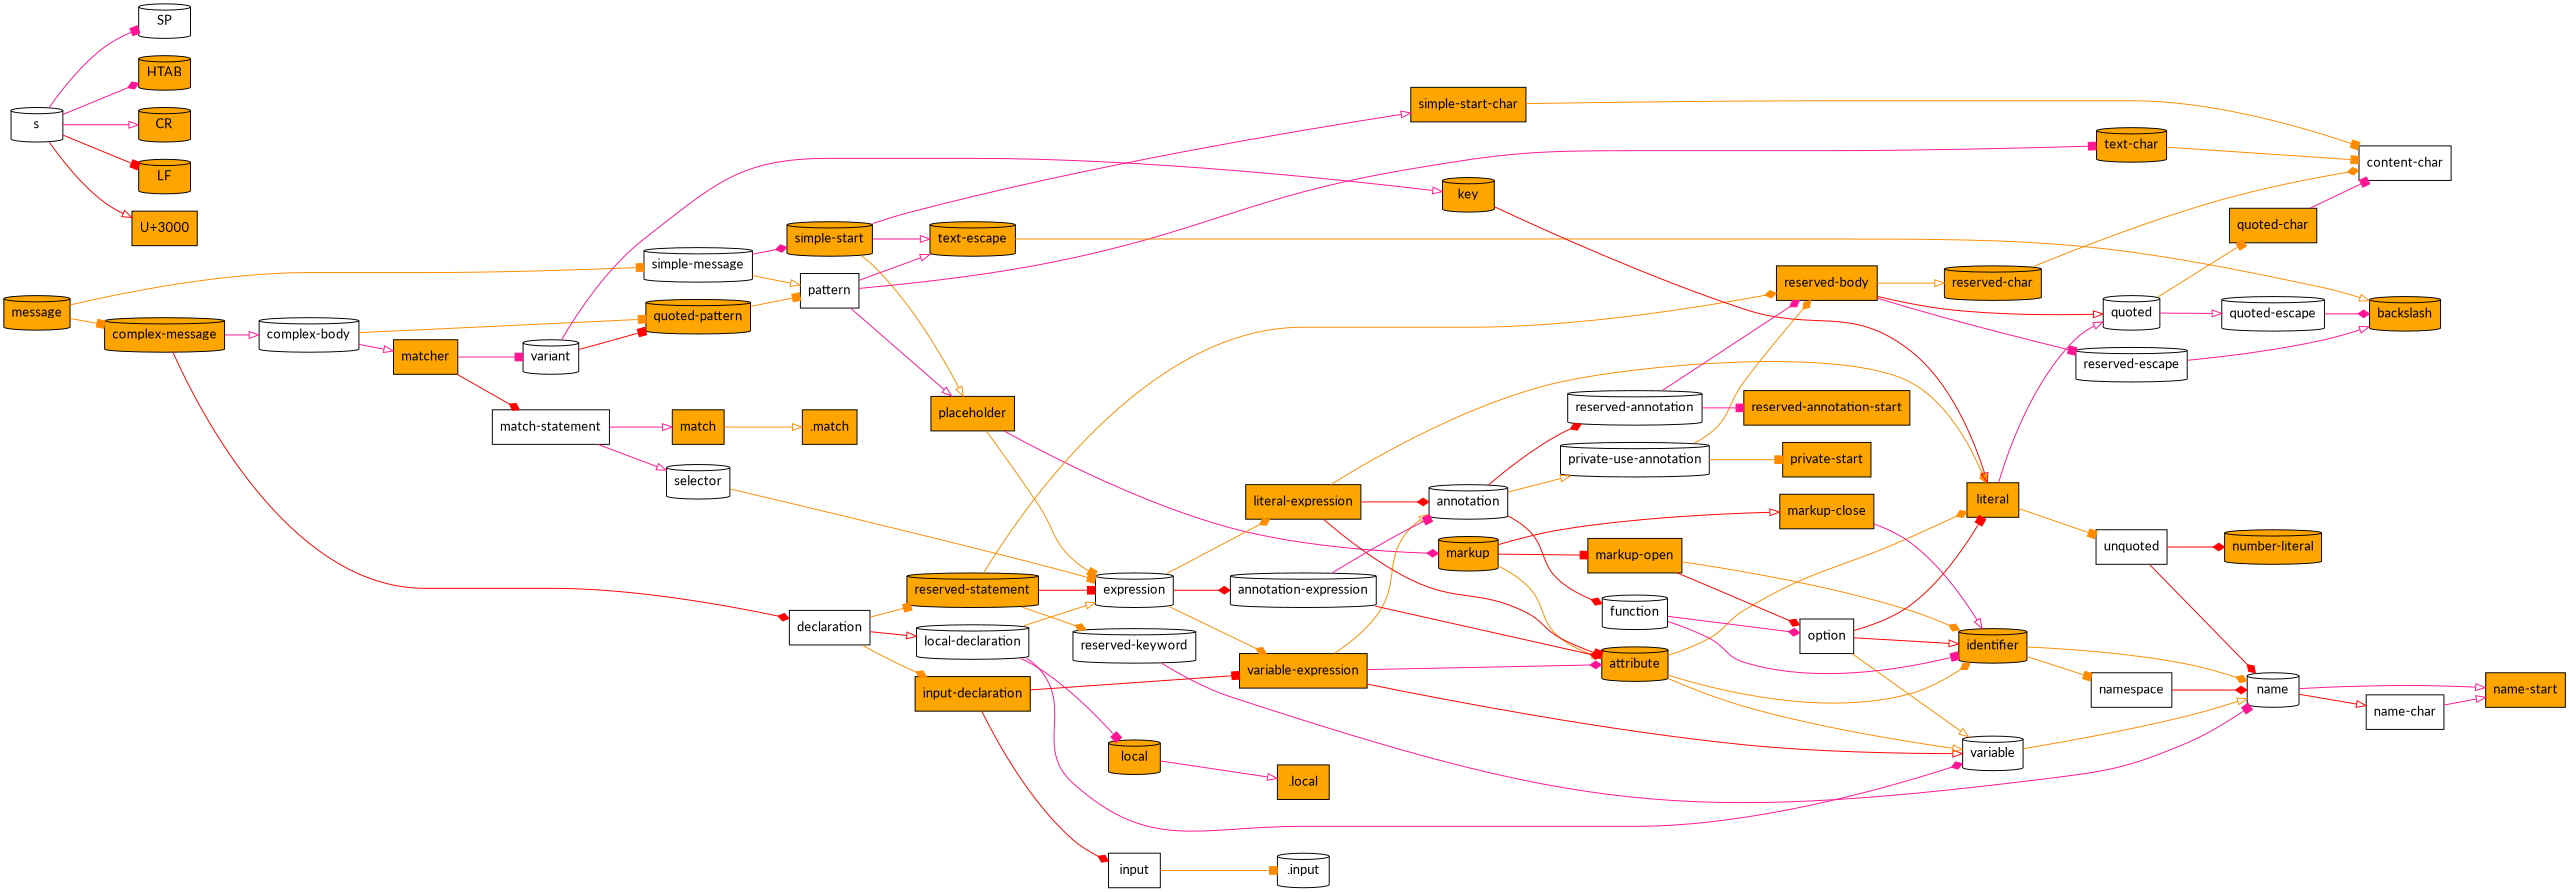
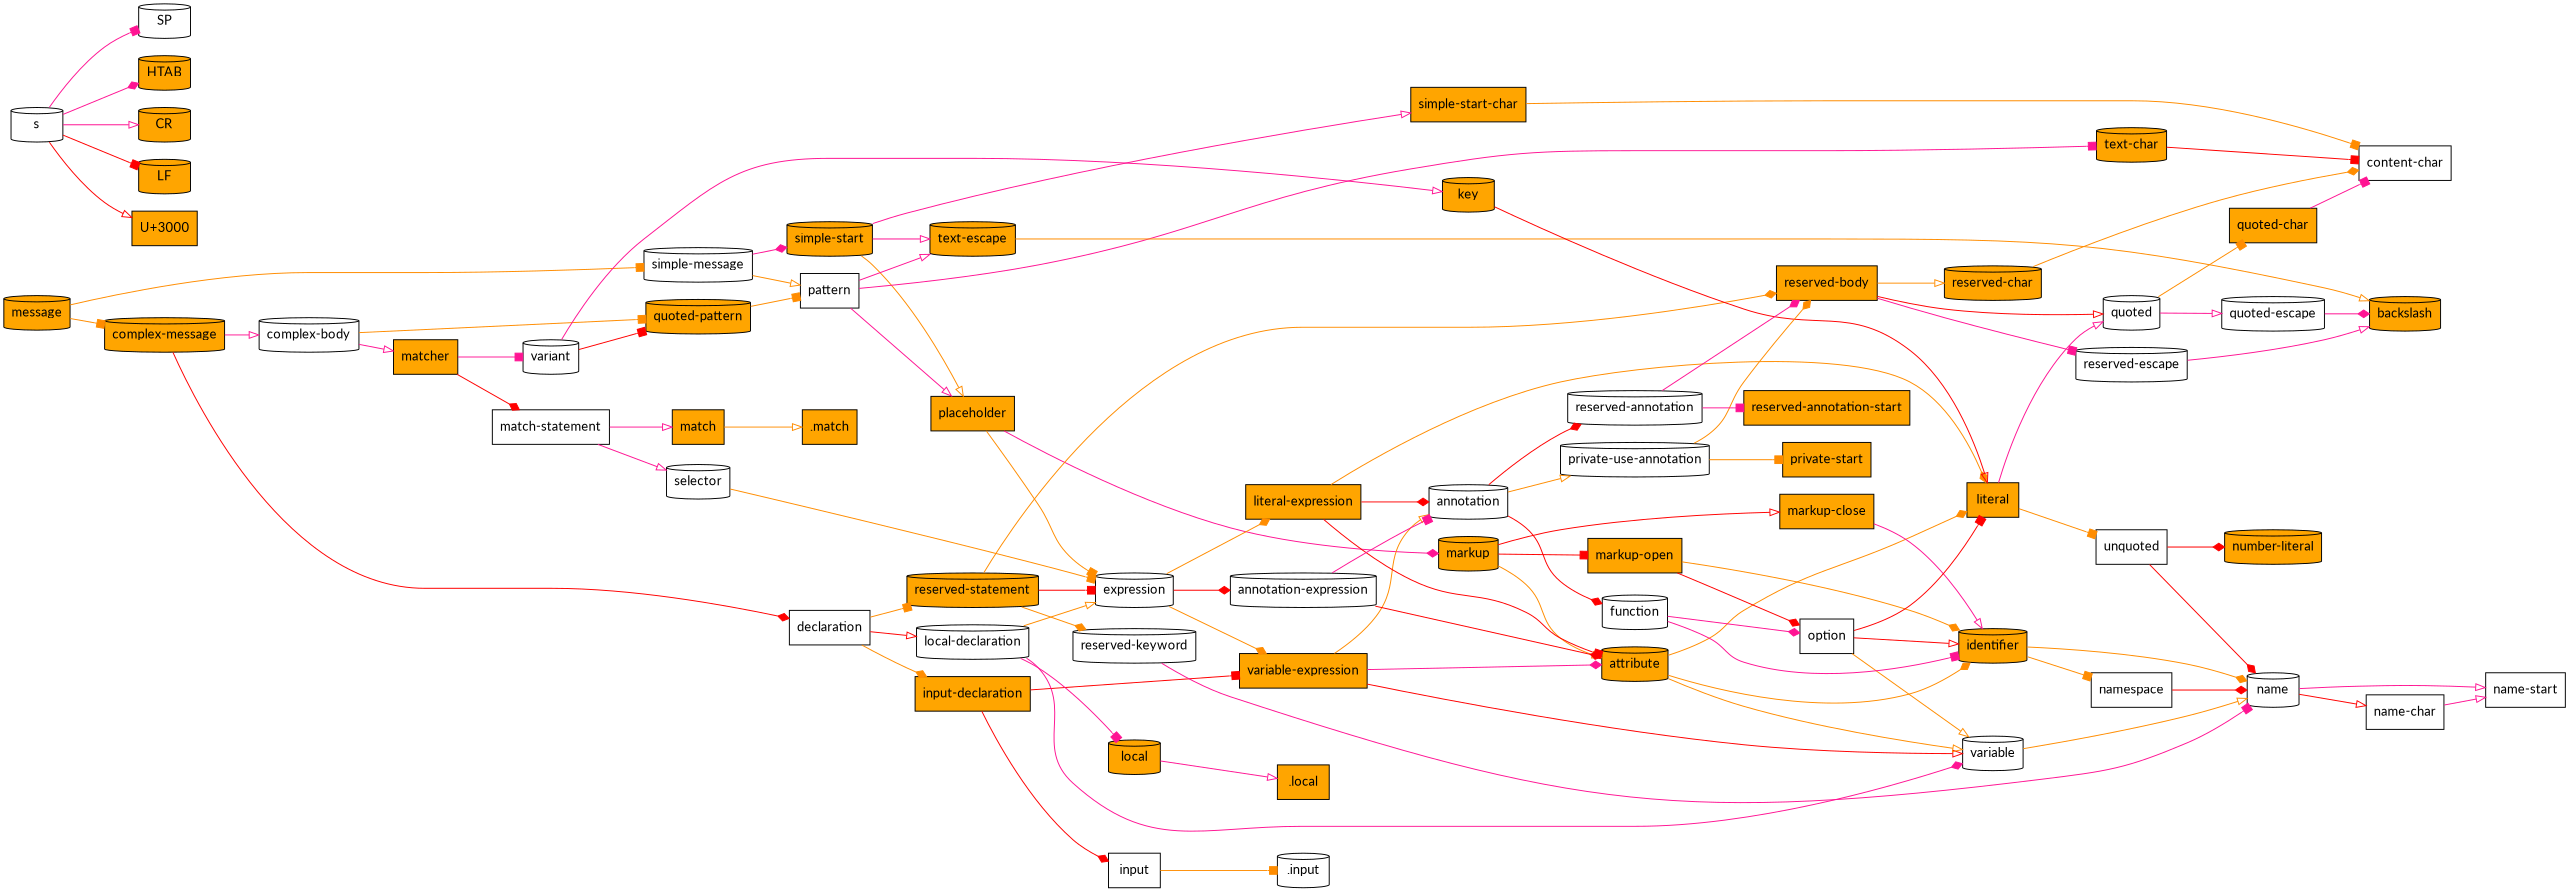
(2258, 153) -> (2258, 153)
(2526, 690) -> (2526, 690)
